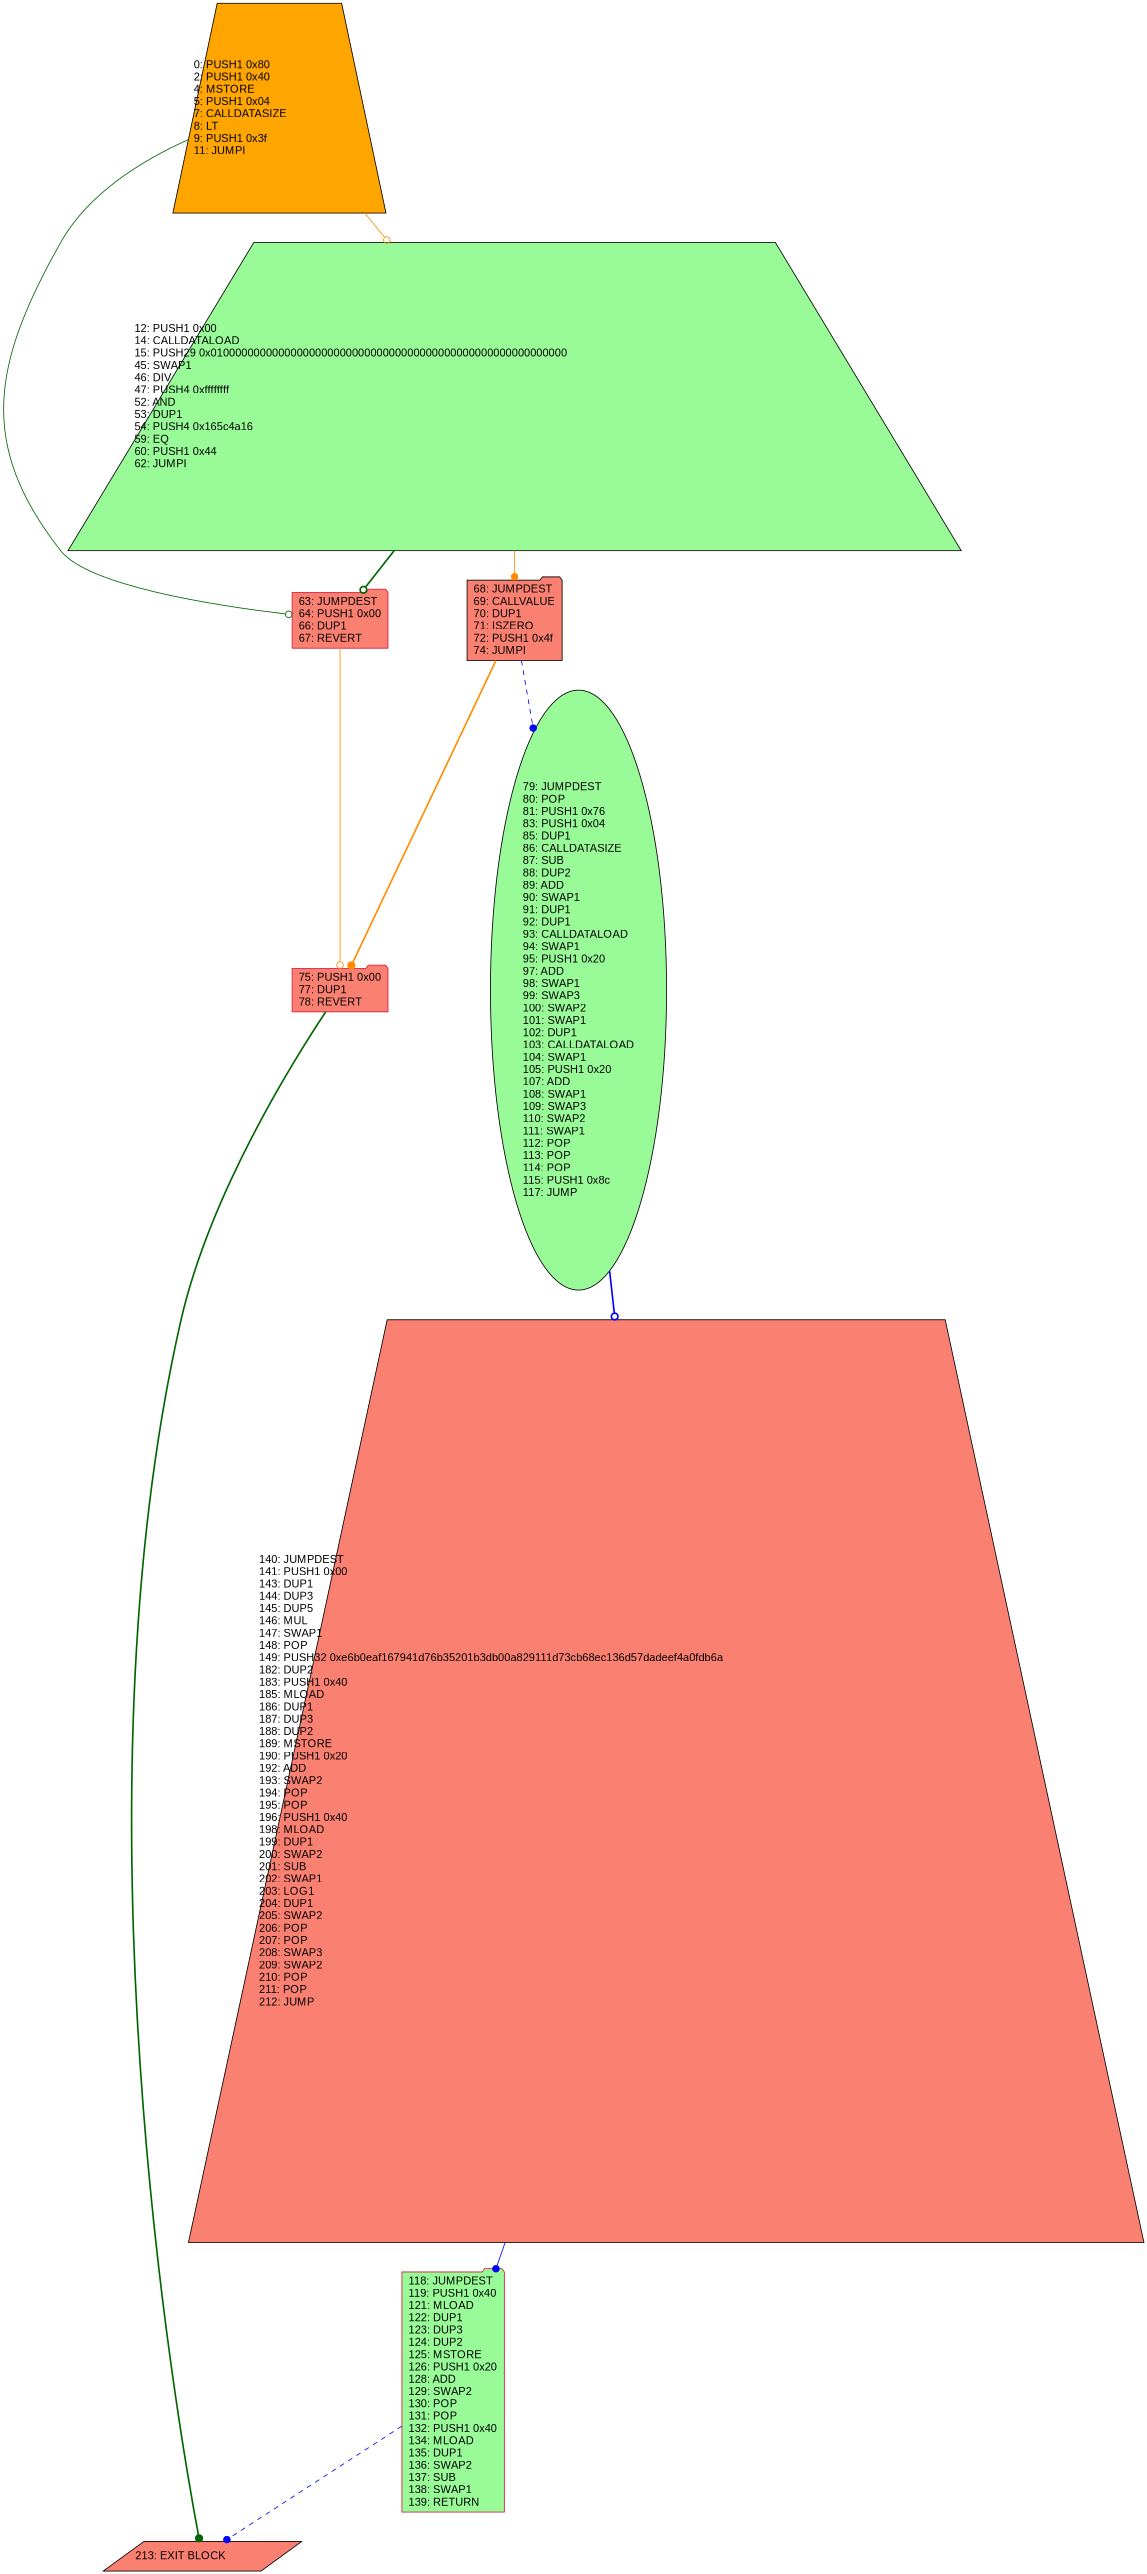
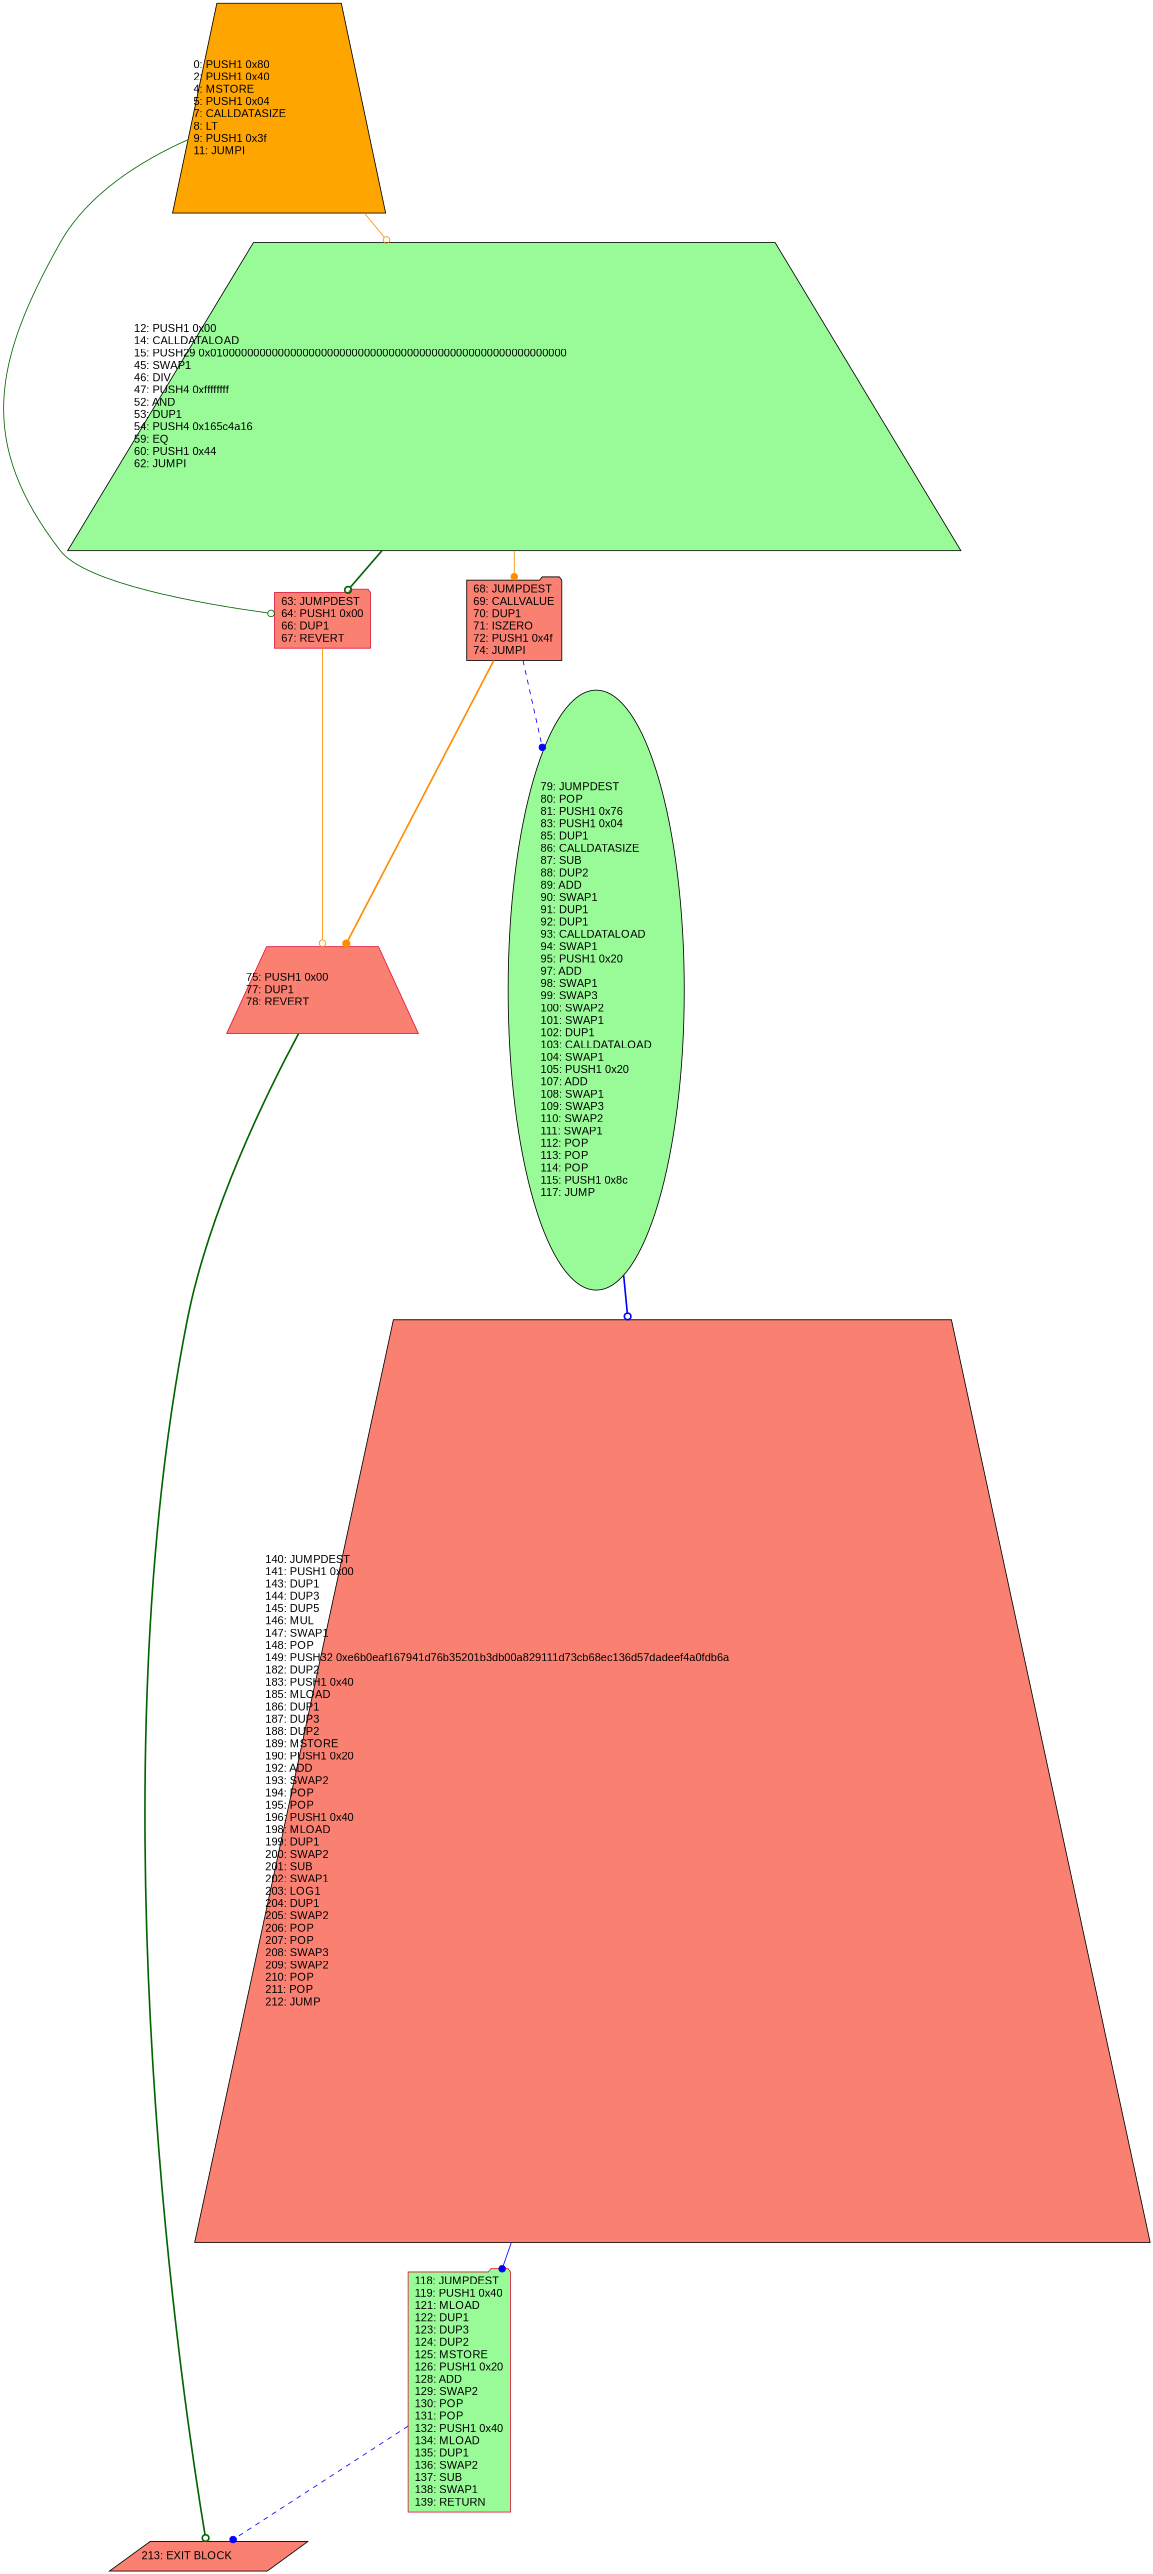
(340, 990) -> (323, 990)
(134, 1757) -> (146, 1774)
